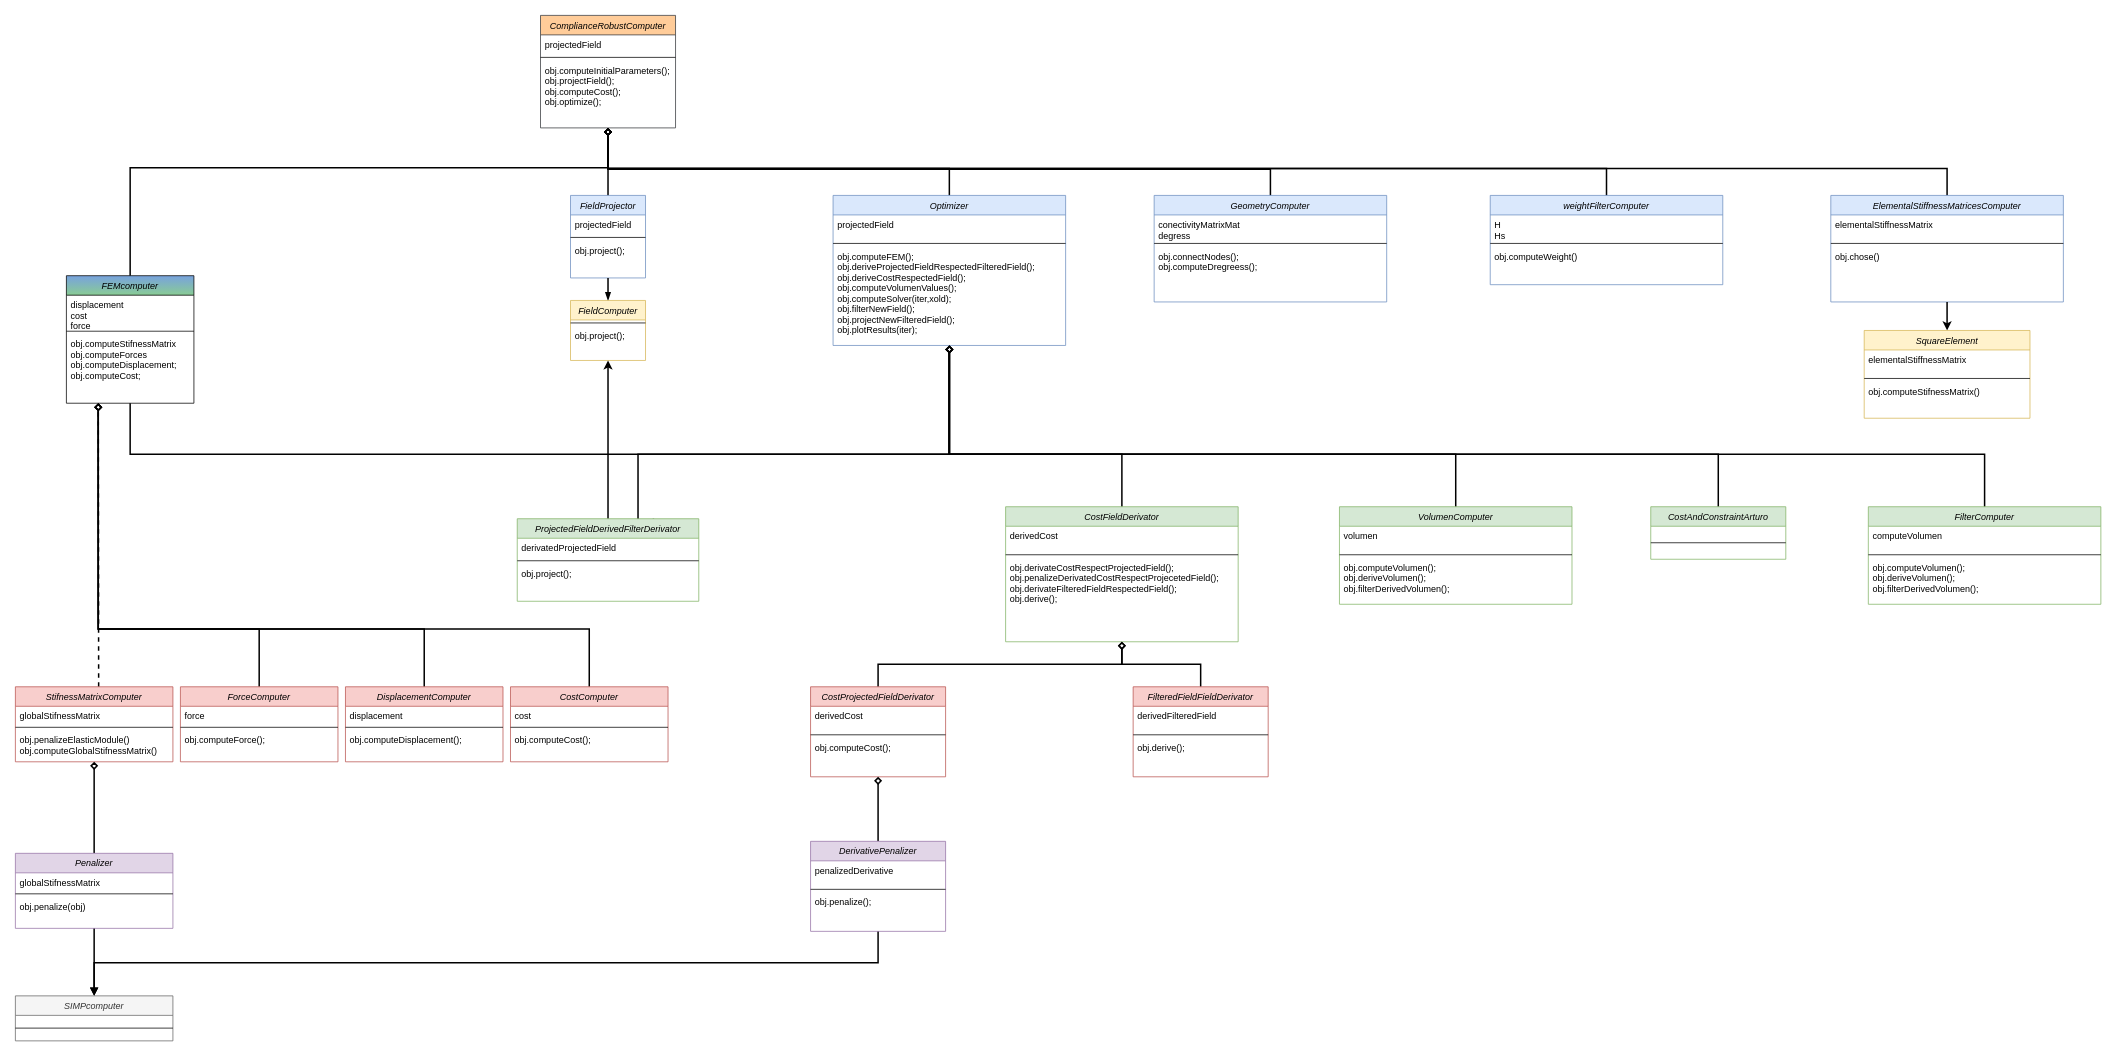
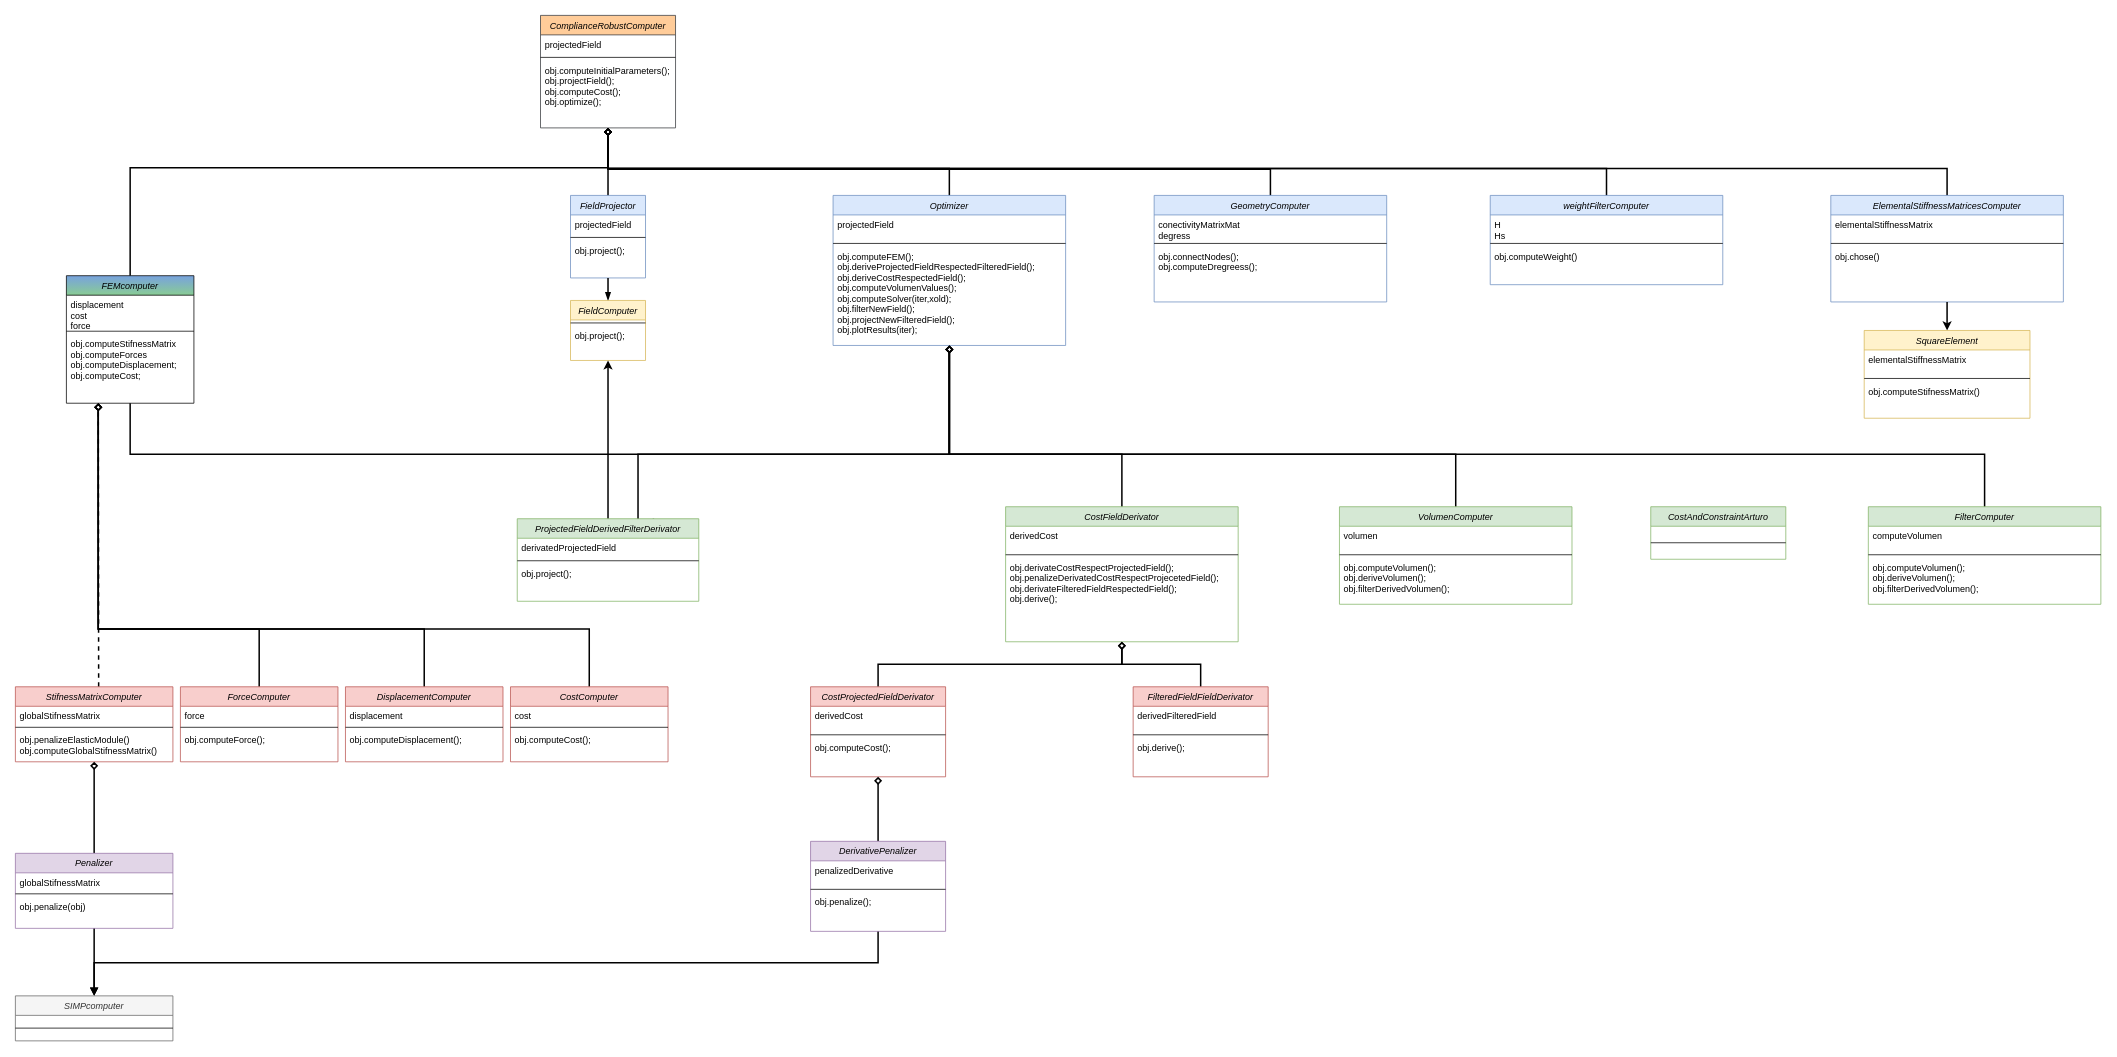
(1718, 481) -> none
